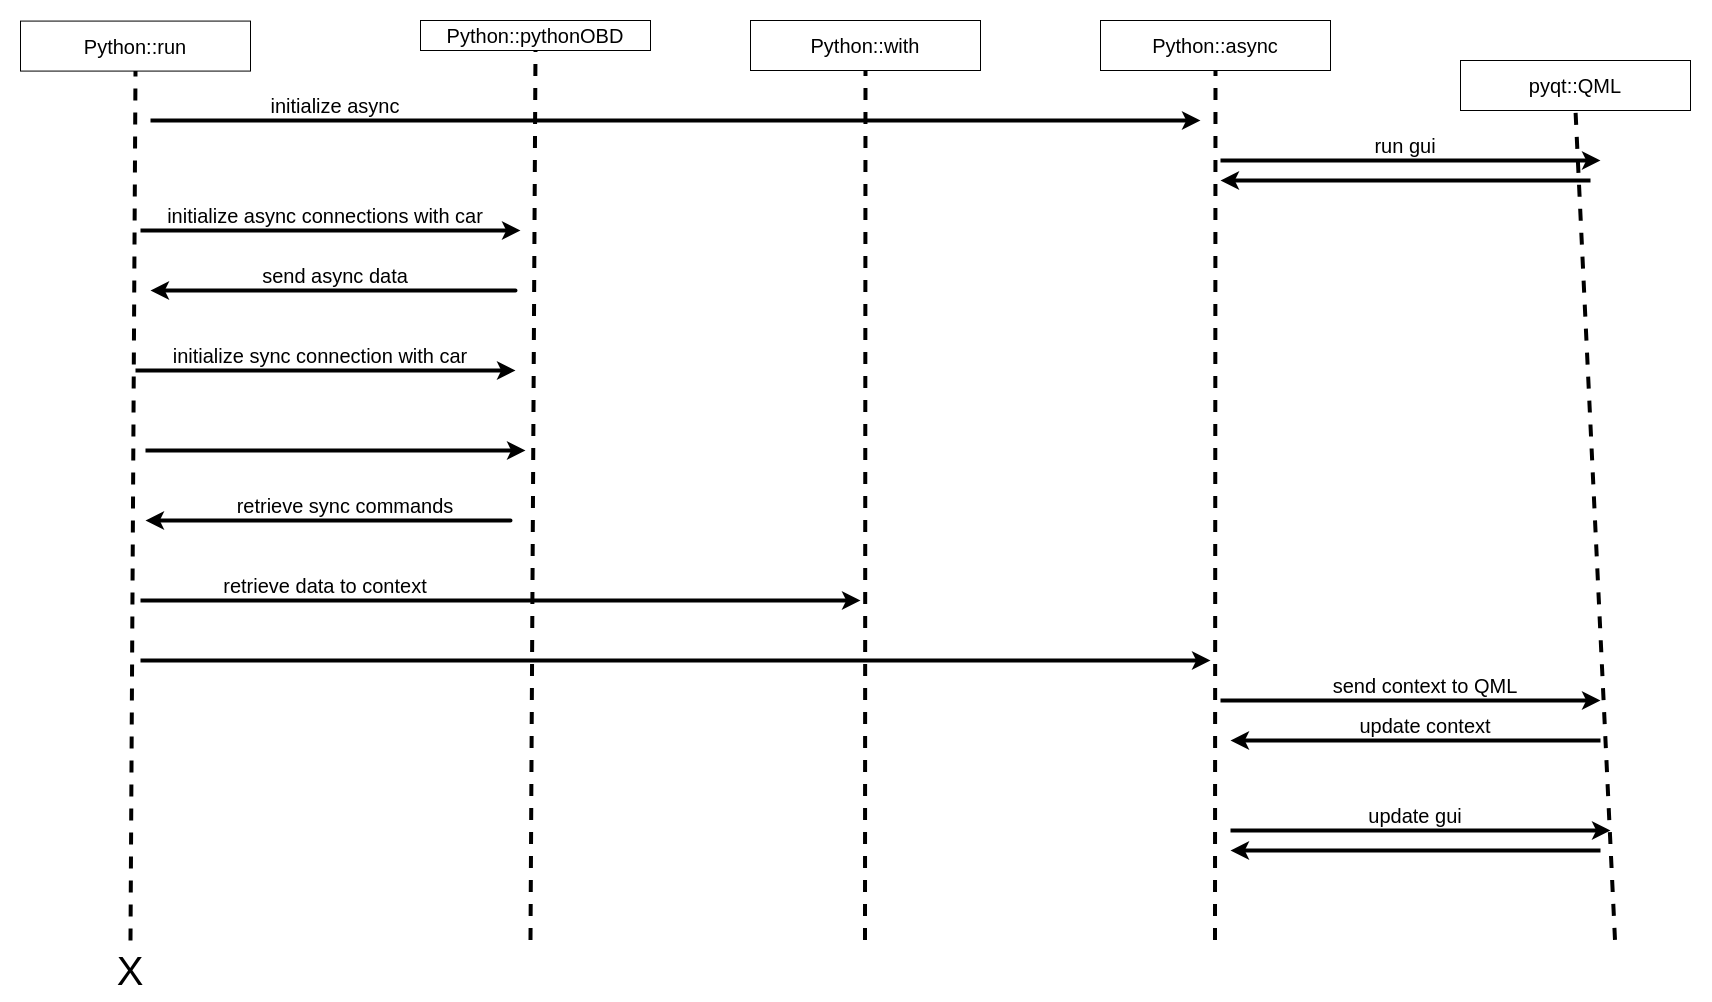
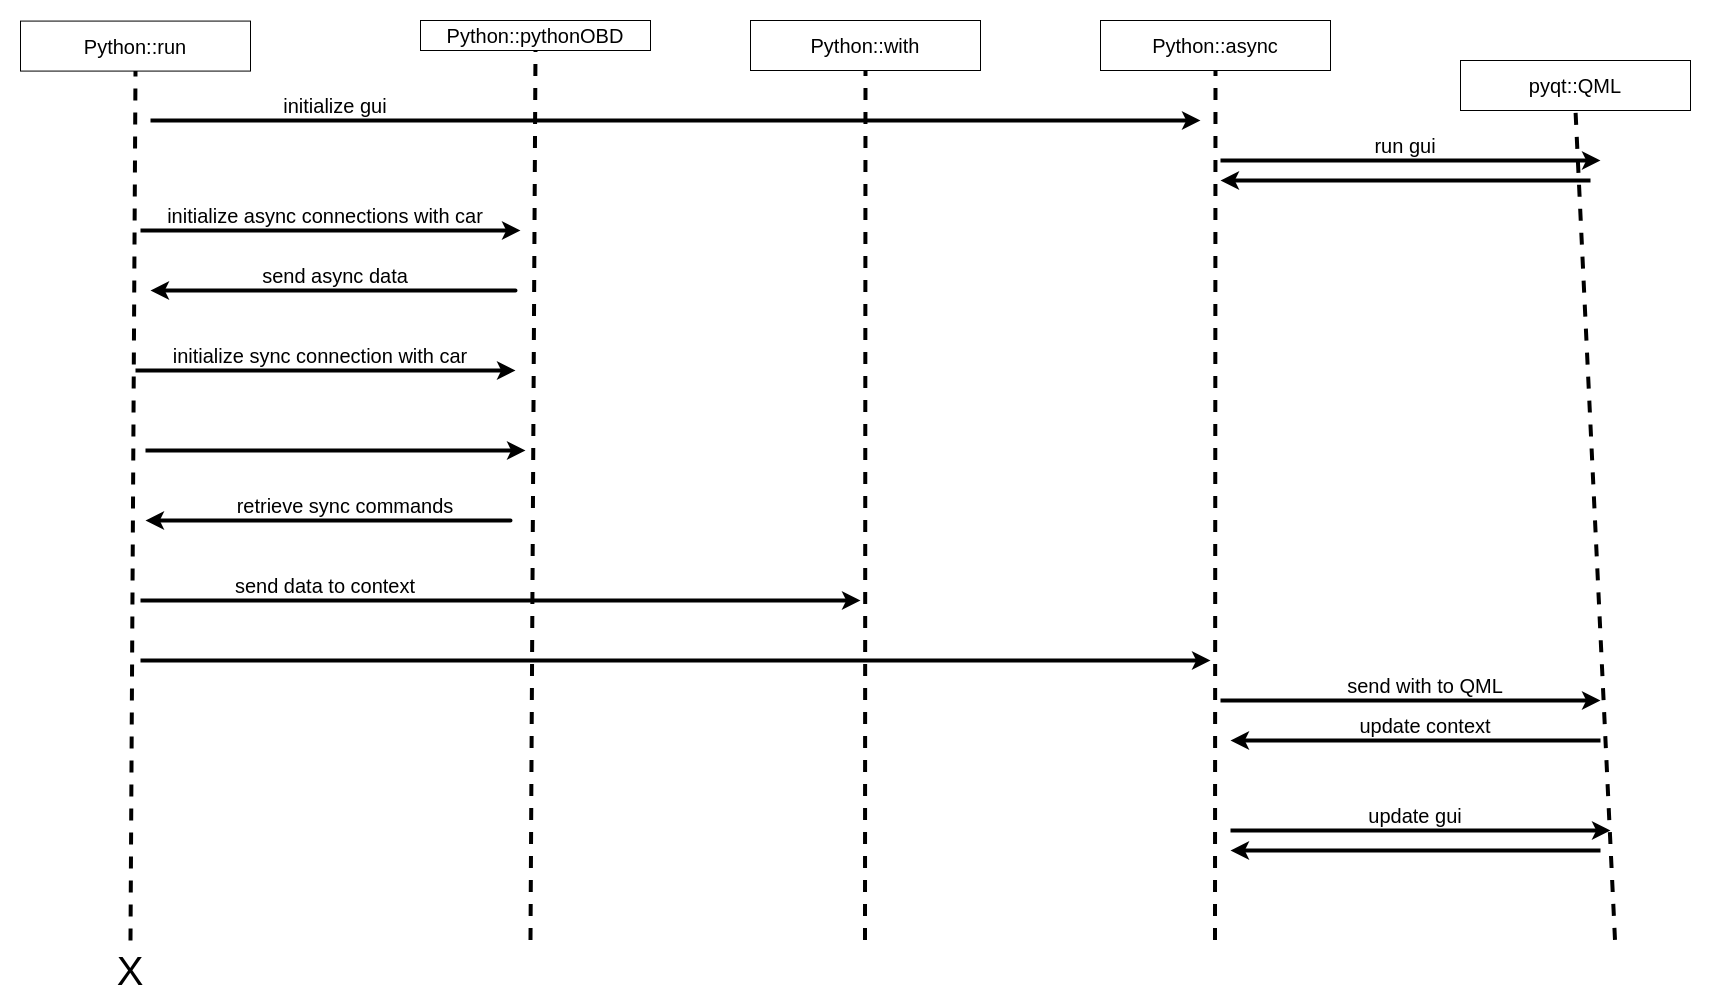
(336, 106) -> (336, 106)
(326, 586) -> (326, 586)
(1426, 686) -> (1426, 686)
